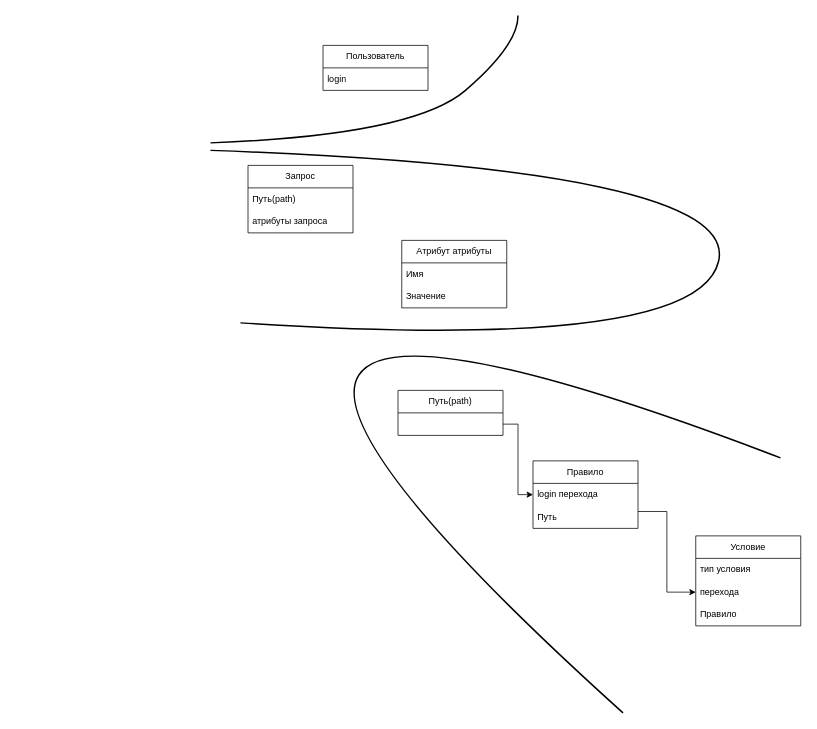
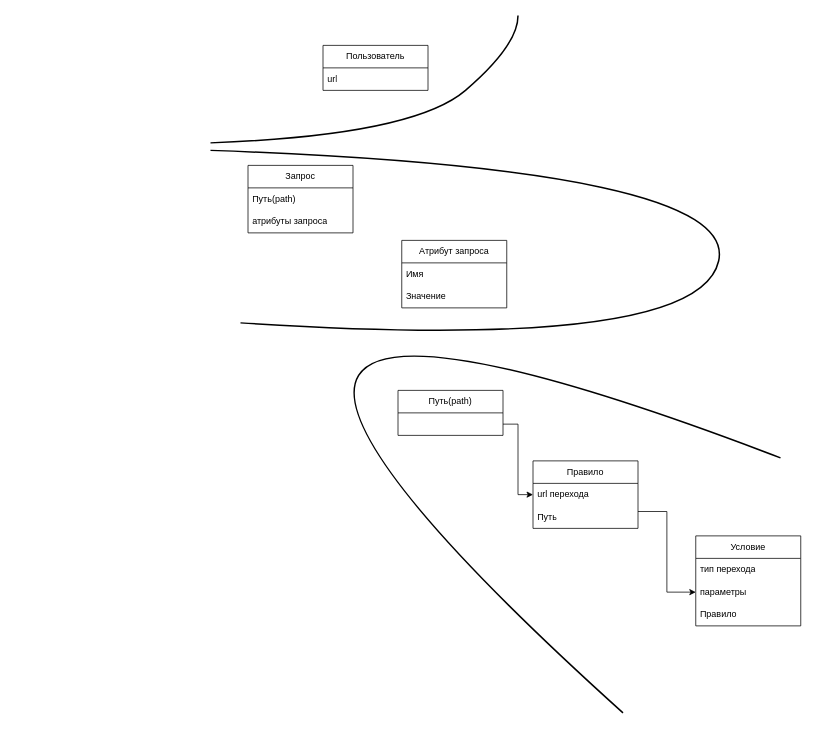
(338, 79) -> (334, 79)
(454, 252) -> (454, 252)
(569, 495) -> (565, 495)
(727, 570) -> (729, 570)
(720, 592) -> (723, 592)
